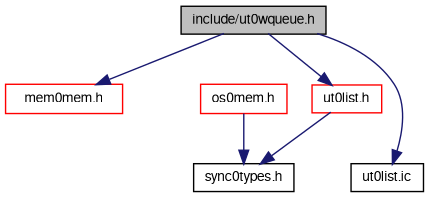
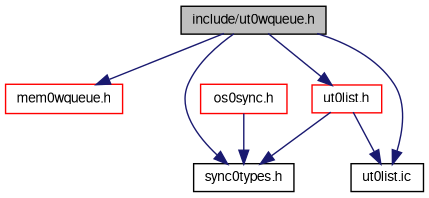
none -> (186, 90)
(64, 99) -> (64, 99)
(244, 99) -> (244, 99)
none -> (364, 132)
